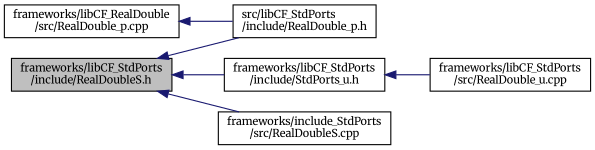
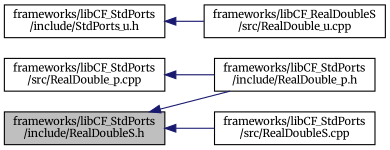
(92, 21) -> (85, 75)
(305, 21) -> (295, 75)
(204, 75) -> none
(510, 75) -> (295, 21)
(305, 128) -> (295, 128)
